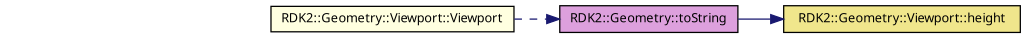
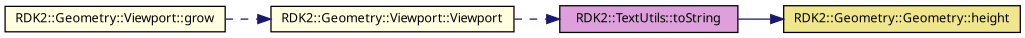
none -> (115, 19)
(649, 19) -> (649, 19)
(902, 19) -> (902, 19)
